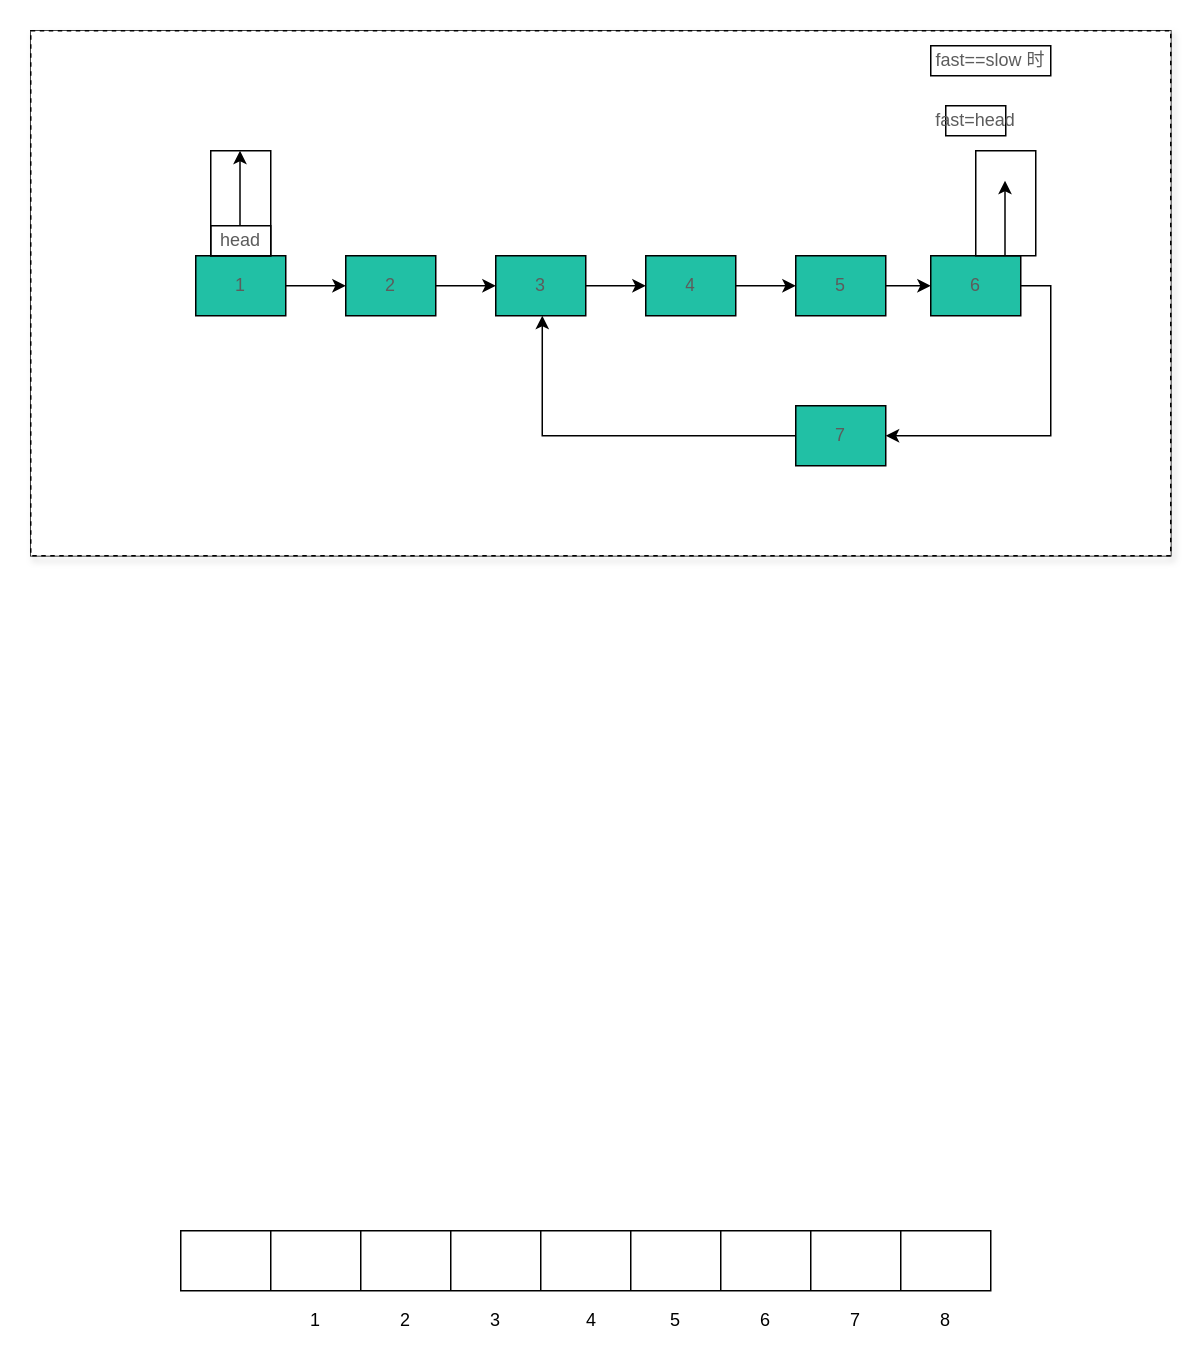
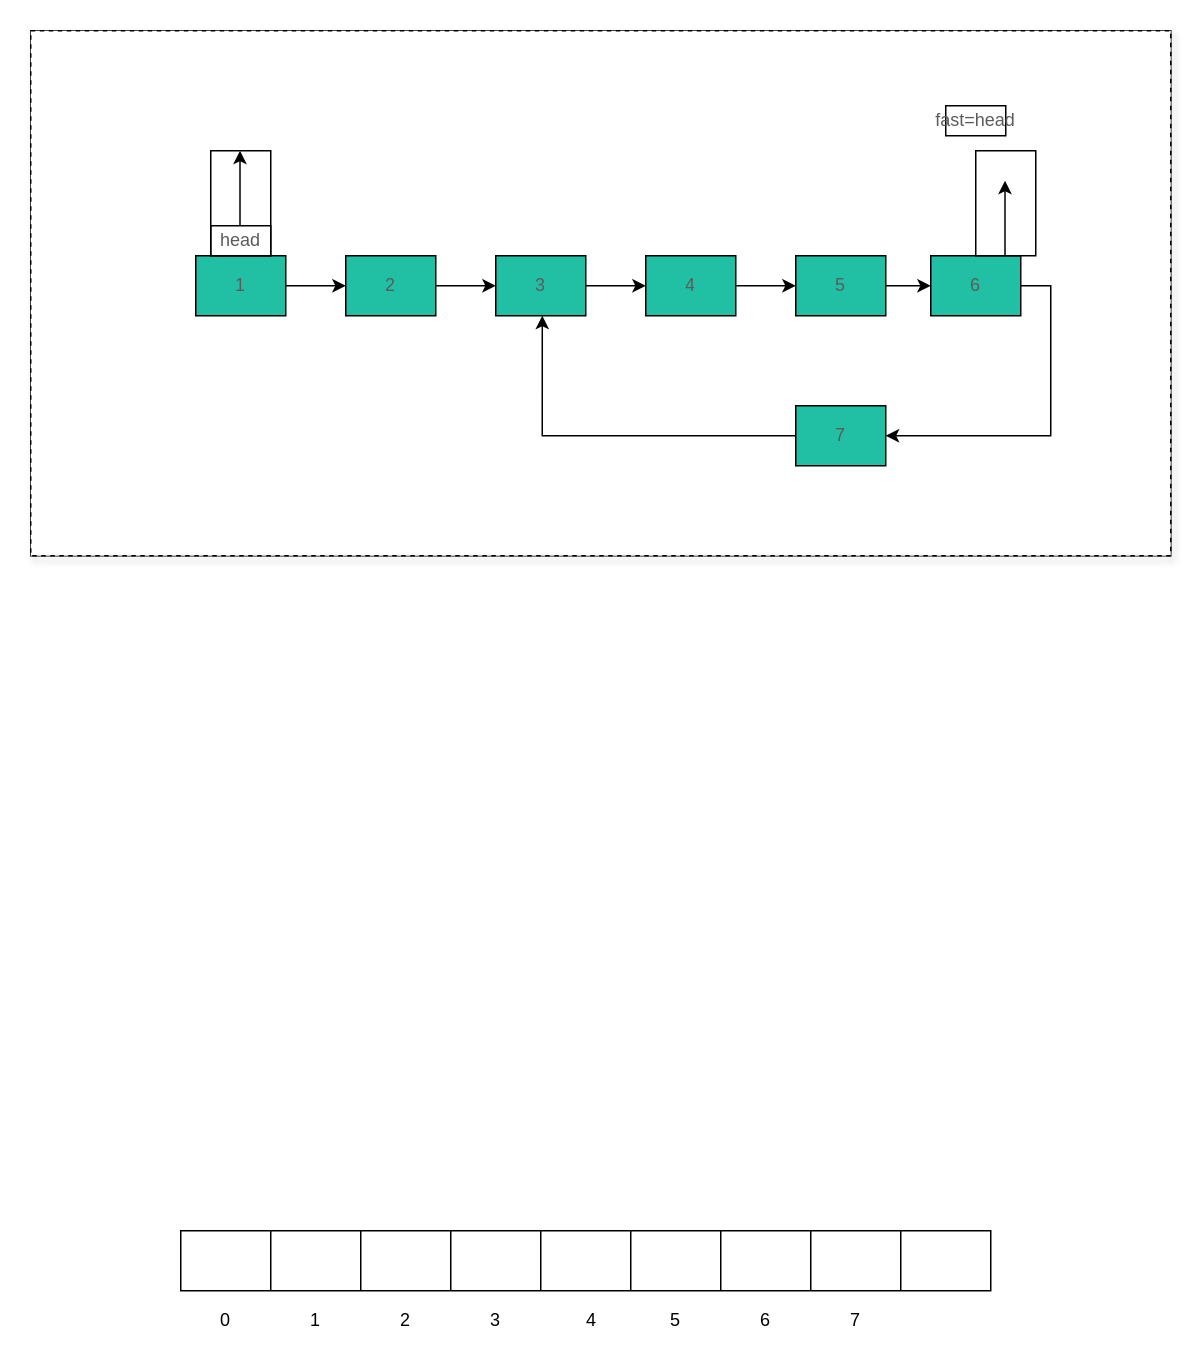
(991, 61) -> none
none -> (226, 1321)
(946, 1321) -> none
